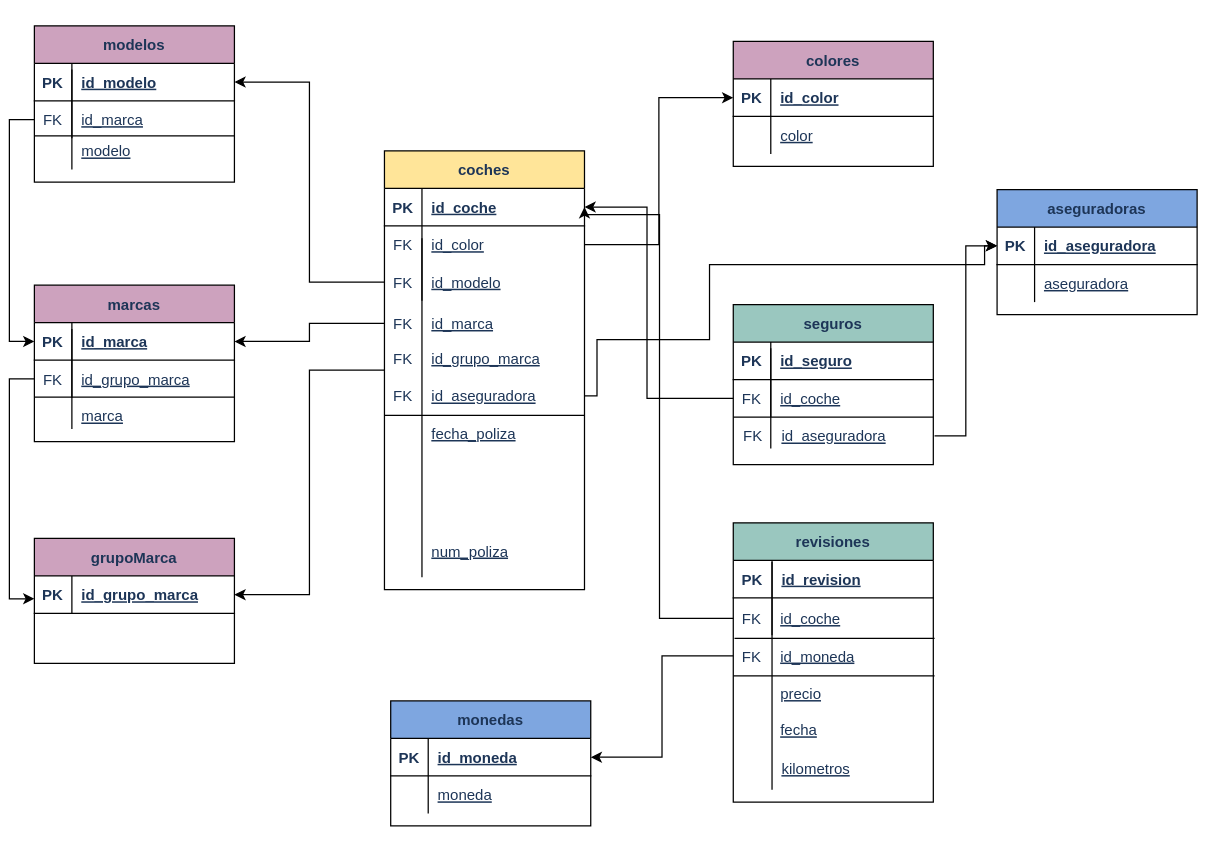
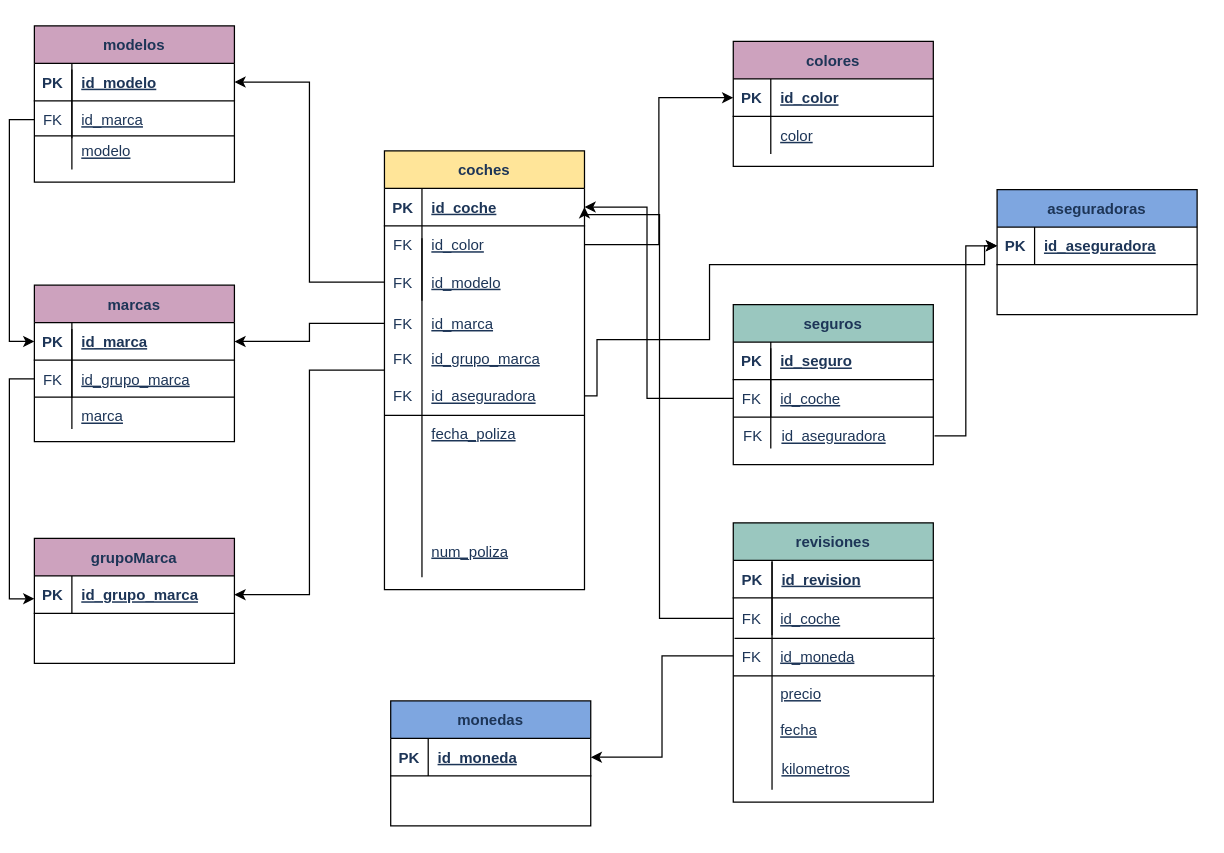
(1116, 283) -> none
(509, 794) -> none
